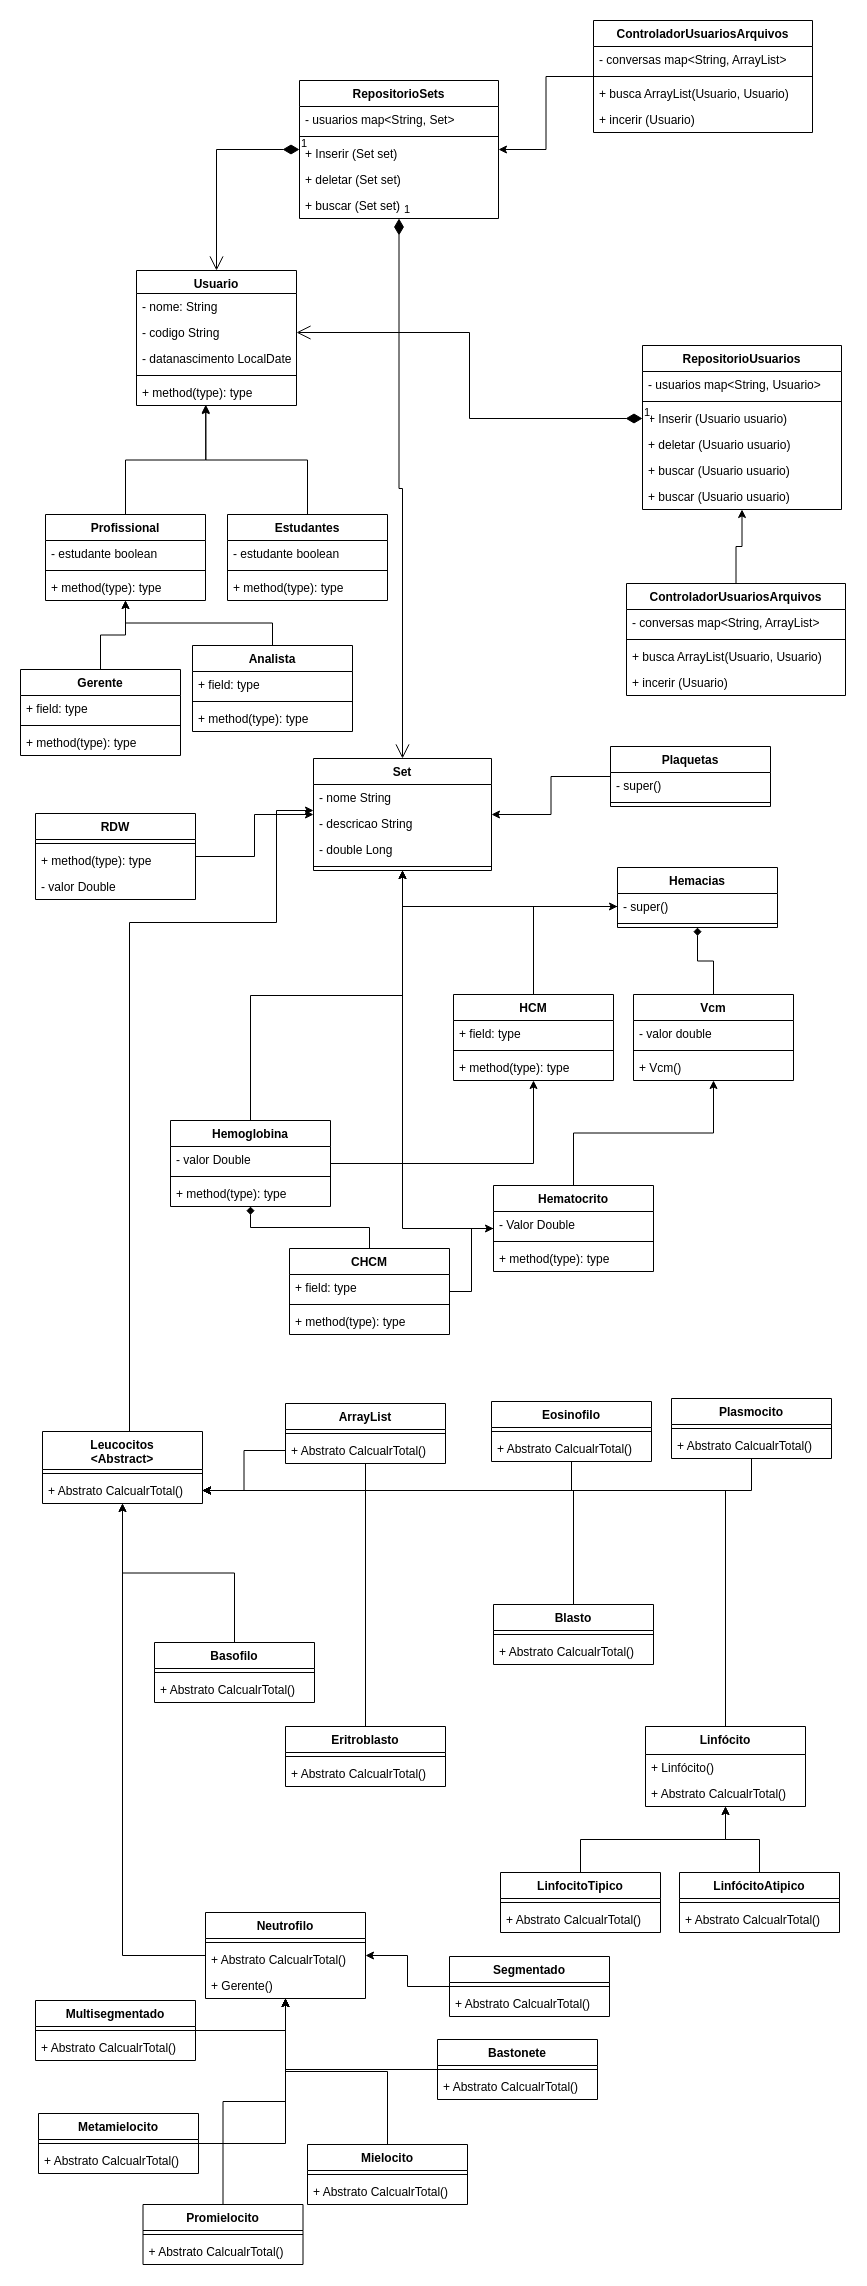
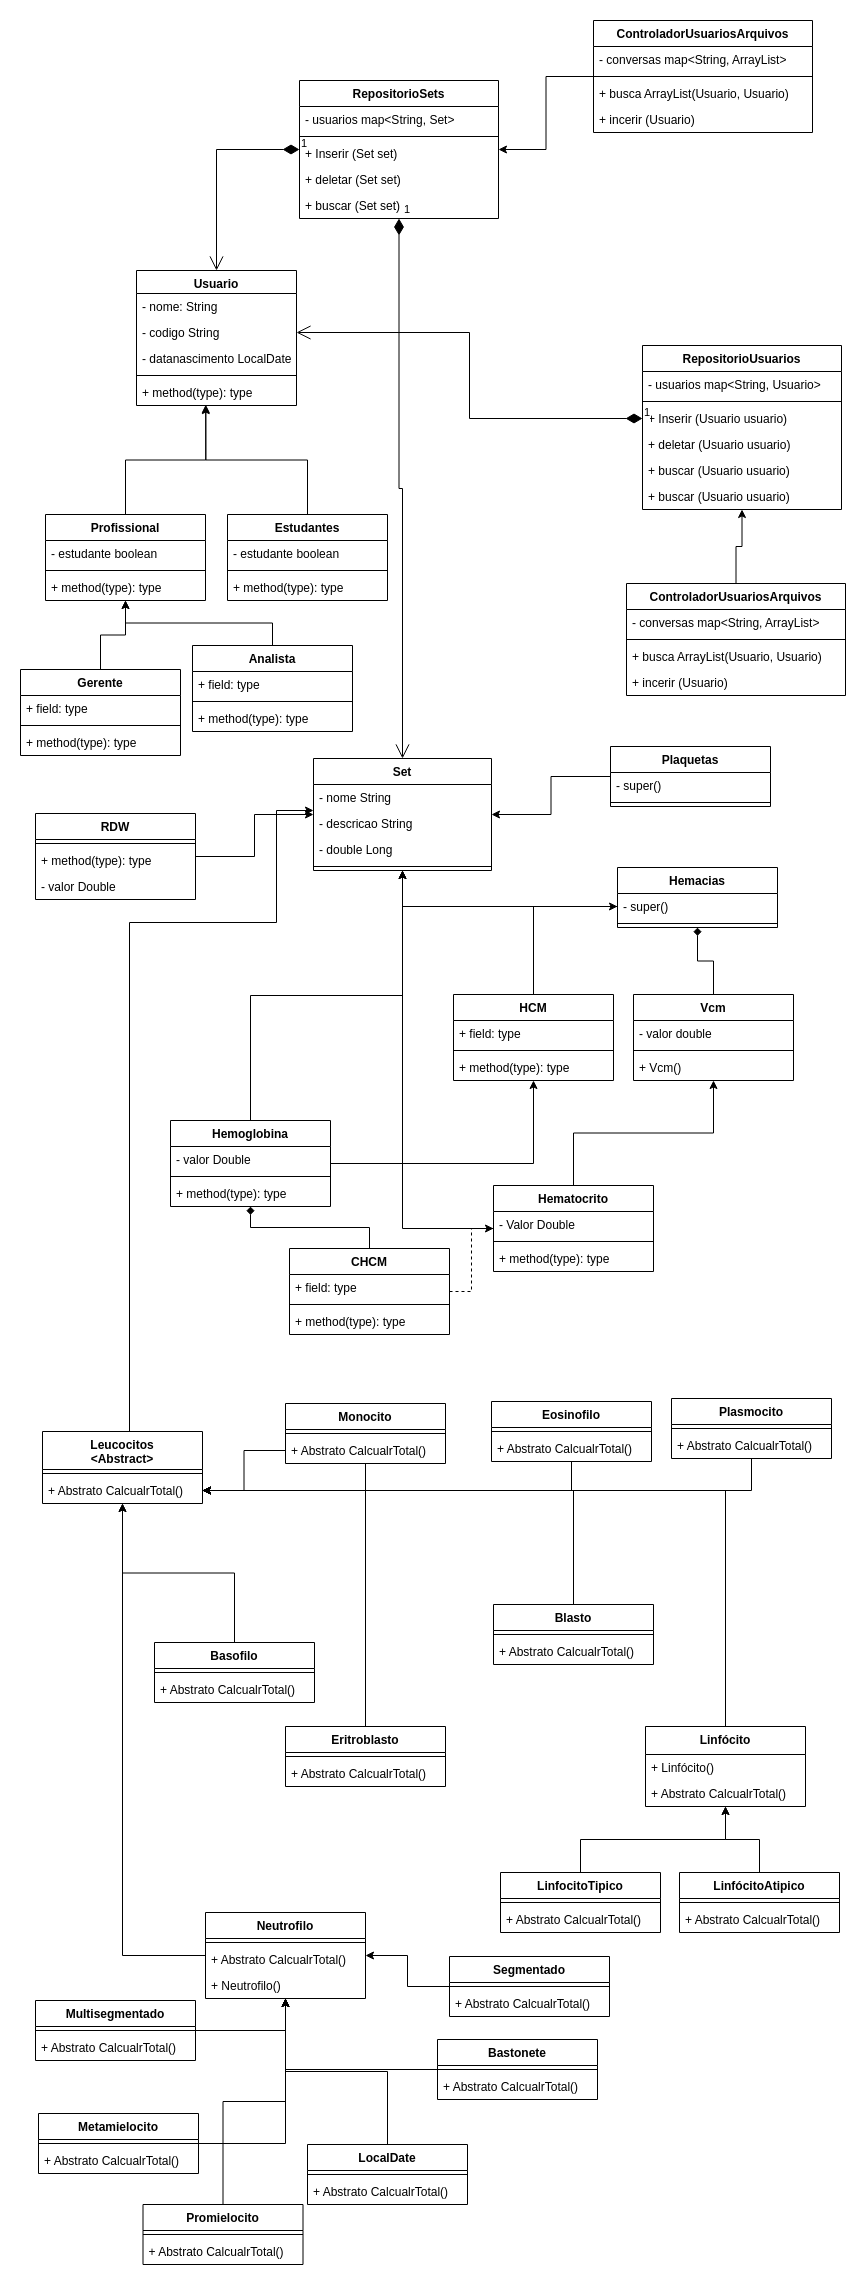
(472, 1271) -> (472, 1271)
(365, 1417) -> (365, 1417)
(246, 1986) -> (253, 1986)
(387, 2158) -> (387, 2158)
